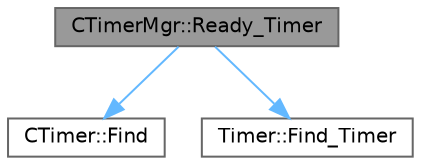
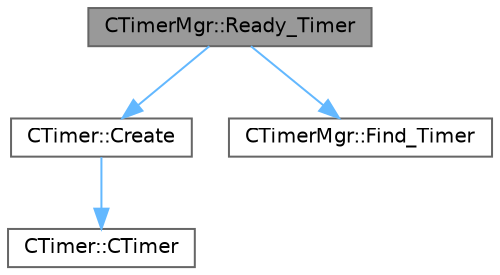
(86, 138) -> (101, 138)
(307, 138) -> (360, 138)
none -> (101, 248)
